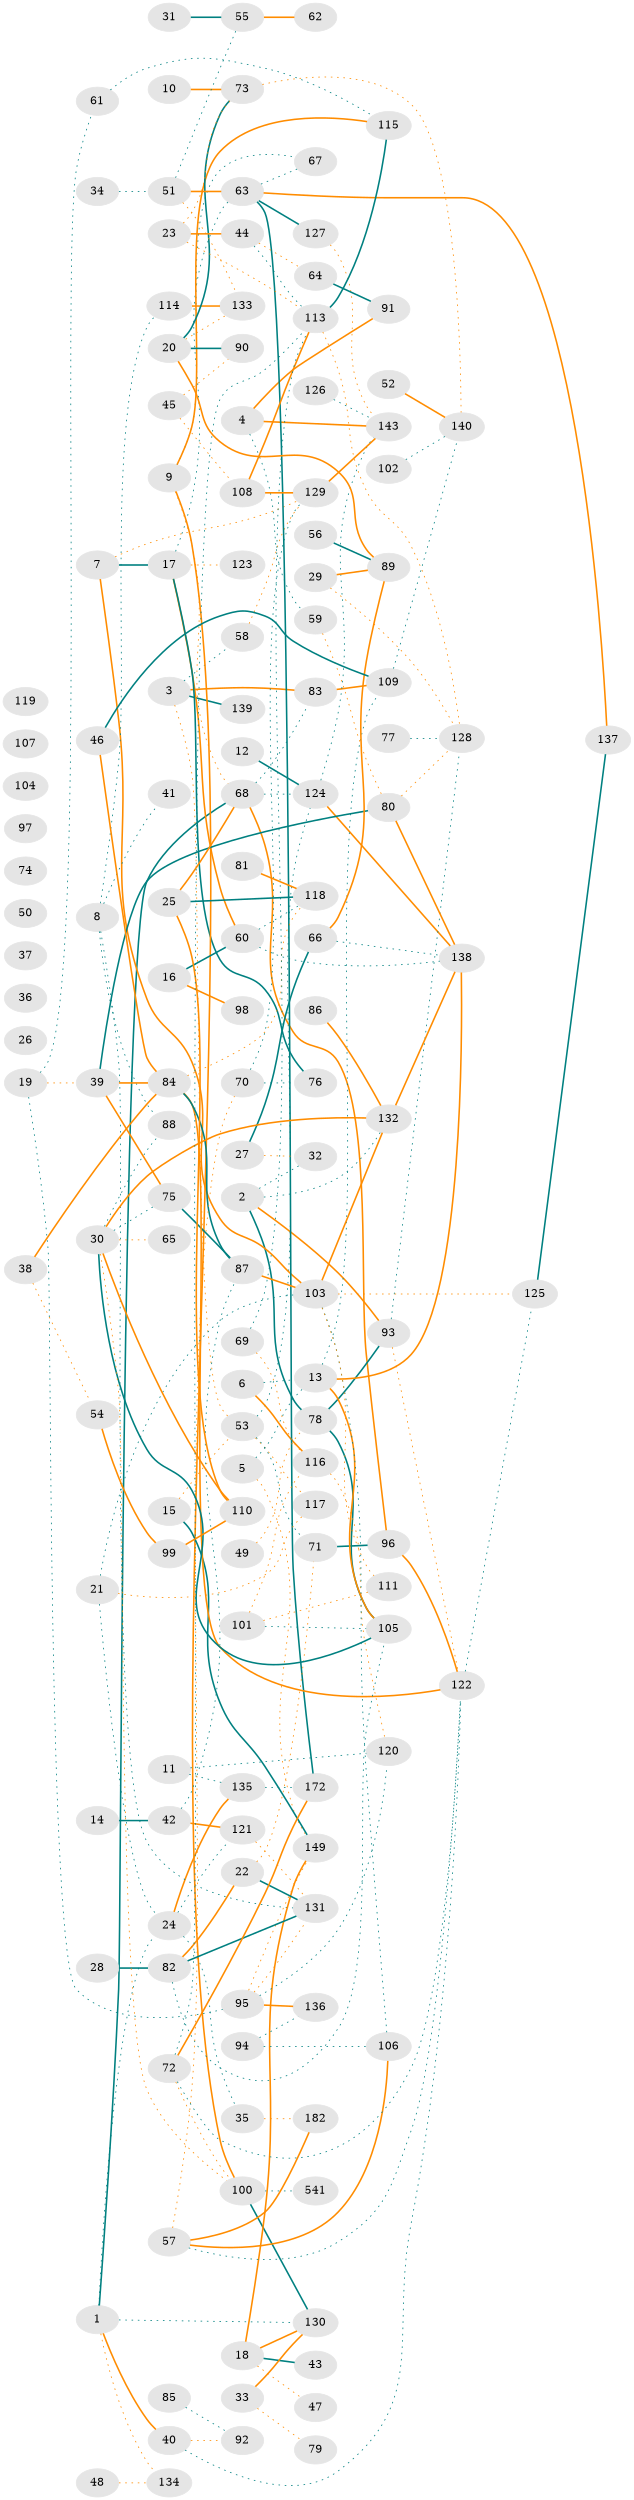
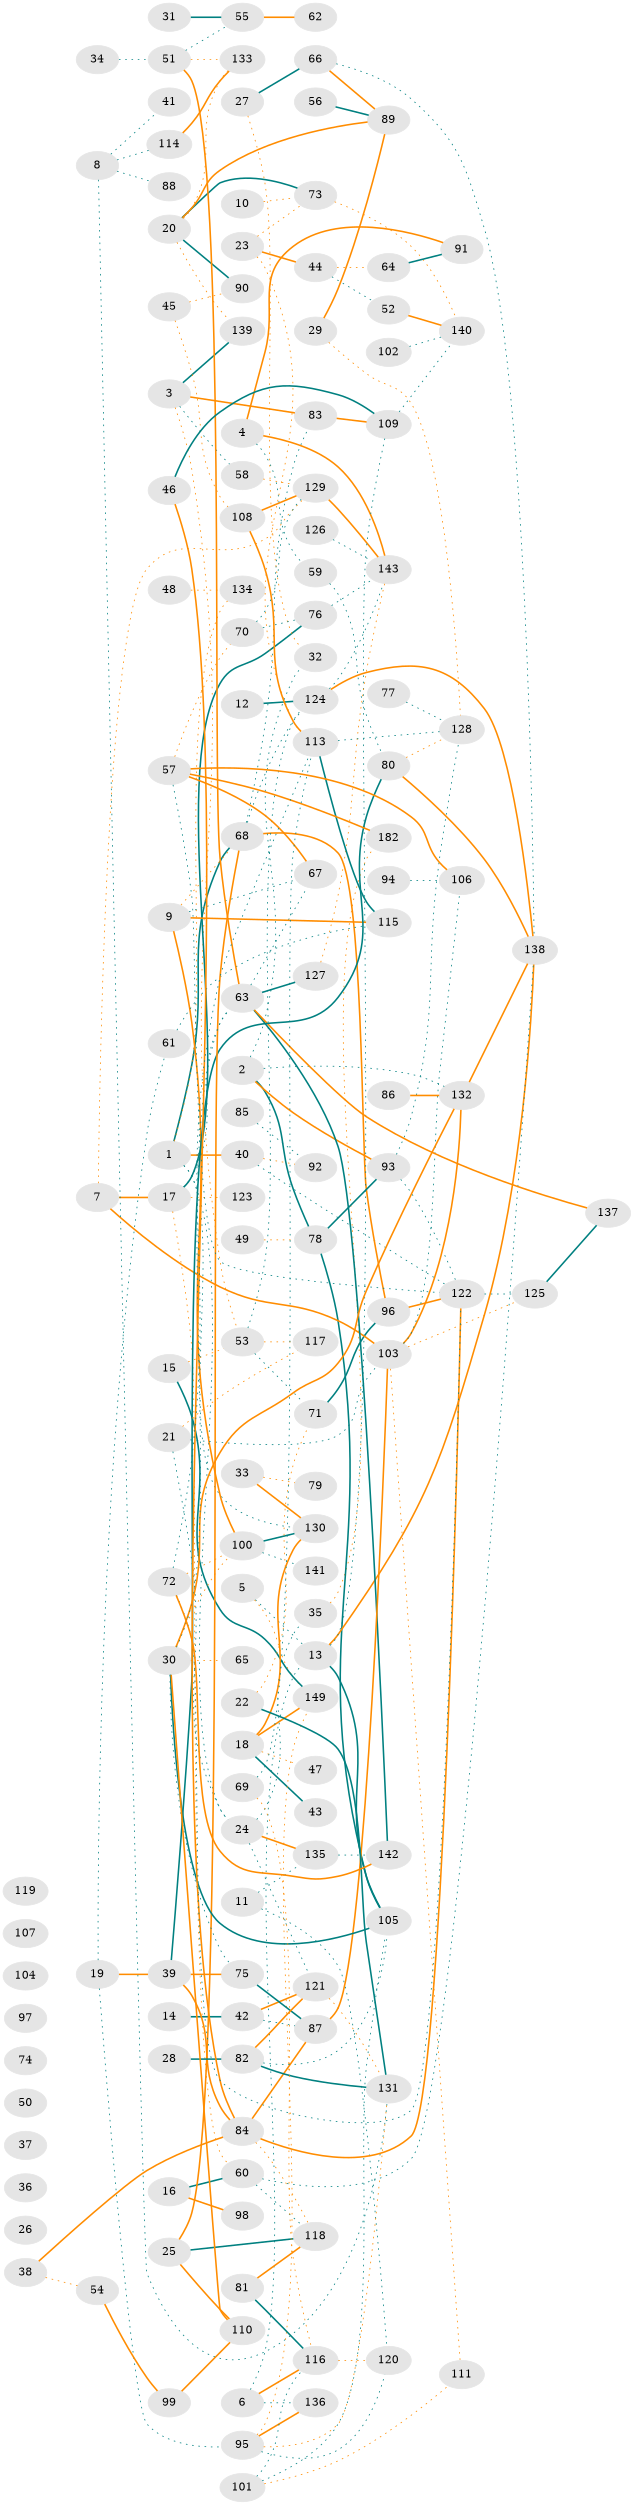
(206, 89) -> (279, 200)
(279, 278) -> (352, 289)
none -> (201, 283)
(396, 525) -> (389, 736)
(133, 565) -> (133, 1197)
none -> (352, 593)
(352, 714) -> (357, 667)
(203, 788) -> (195, 1689)
none -> (258, 811)
(62, 1083) -> (133, 1974)
(135, 1169) -> (198, 1327)
(207, 1176) -> (279, 2080)
(352, 1503) -> (357, 1786)
(425, 1509) -> (435, 1236)
(274, 1542) -> (278, 2433)
(316, 1788) -> (389, 1855)
(210, 1923) -> (274, 2028)
(279, 2027) -> (278, 2403)
(316, 2191) -> (316, 1571)
none -> (279, 2324)
